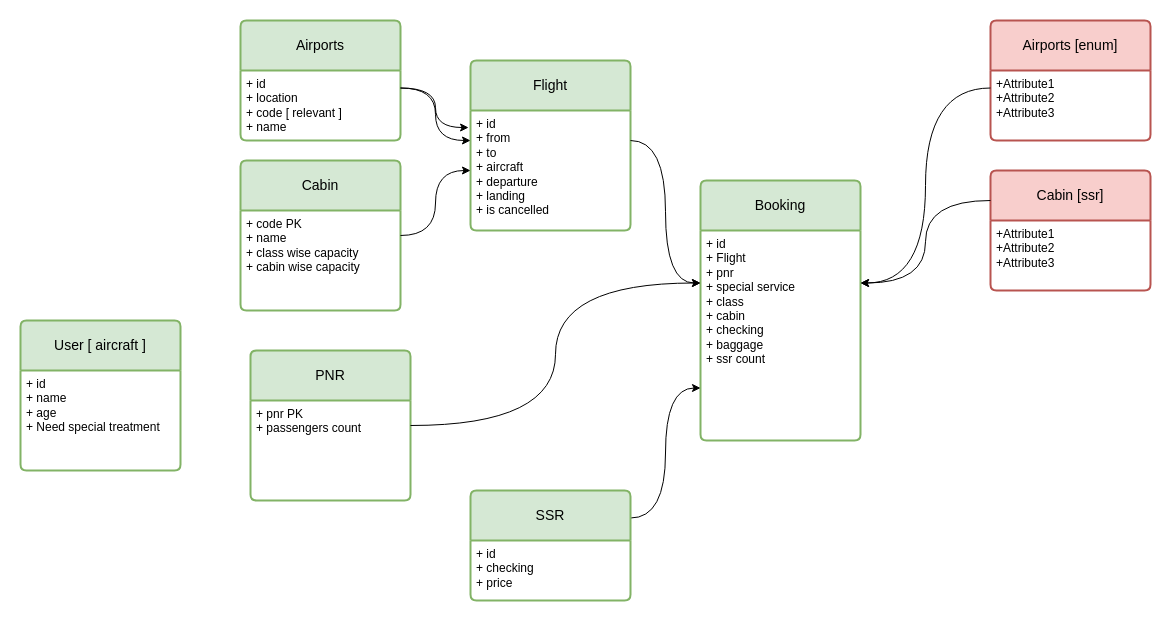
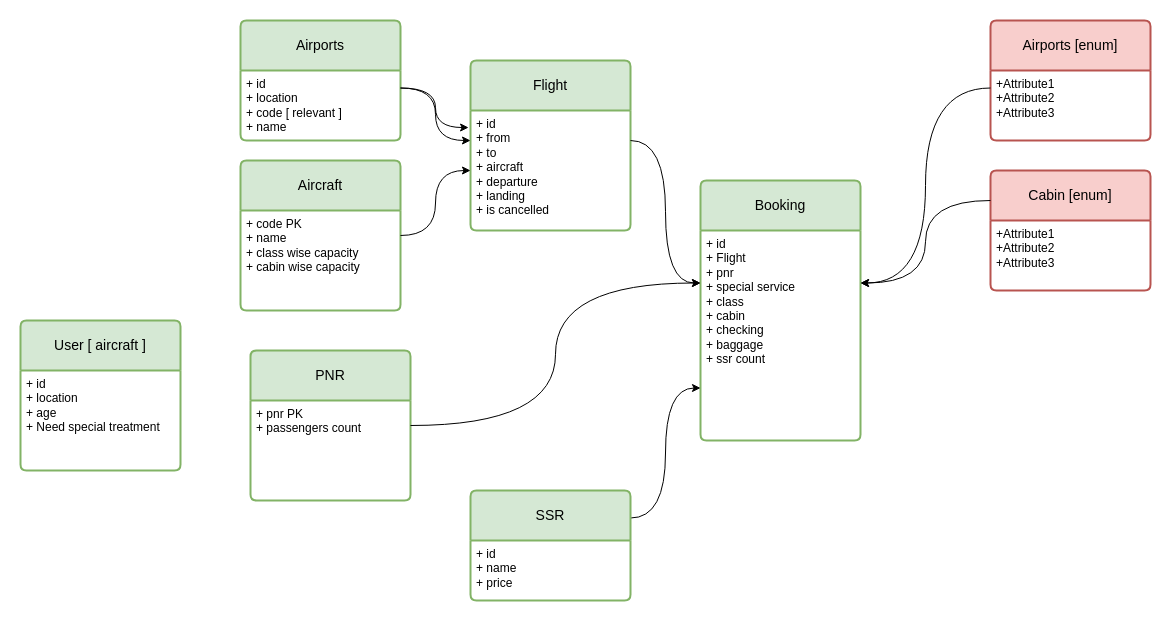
(321, 186) -> (321, 186)
(1071, 196) -> (1071, 196)
(99, 406) -> (99, 406)
(507, 569) -> (497, 569)
